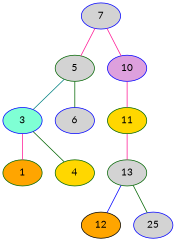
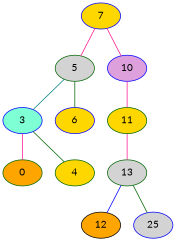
(101, 16) -> (101, 16)
(75, 121) -> (75, 121)
(23, 173) -> (23, 173)
